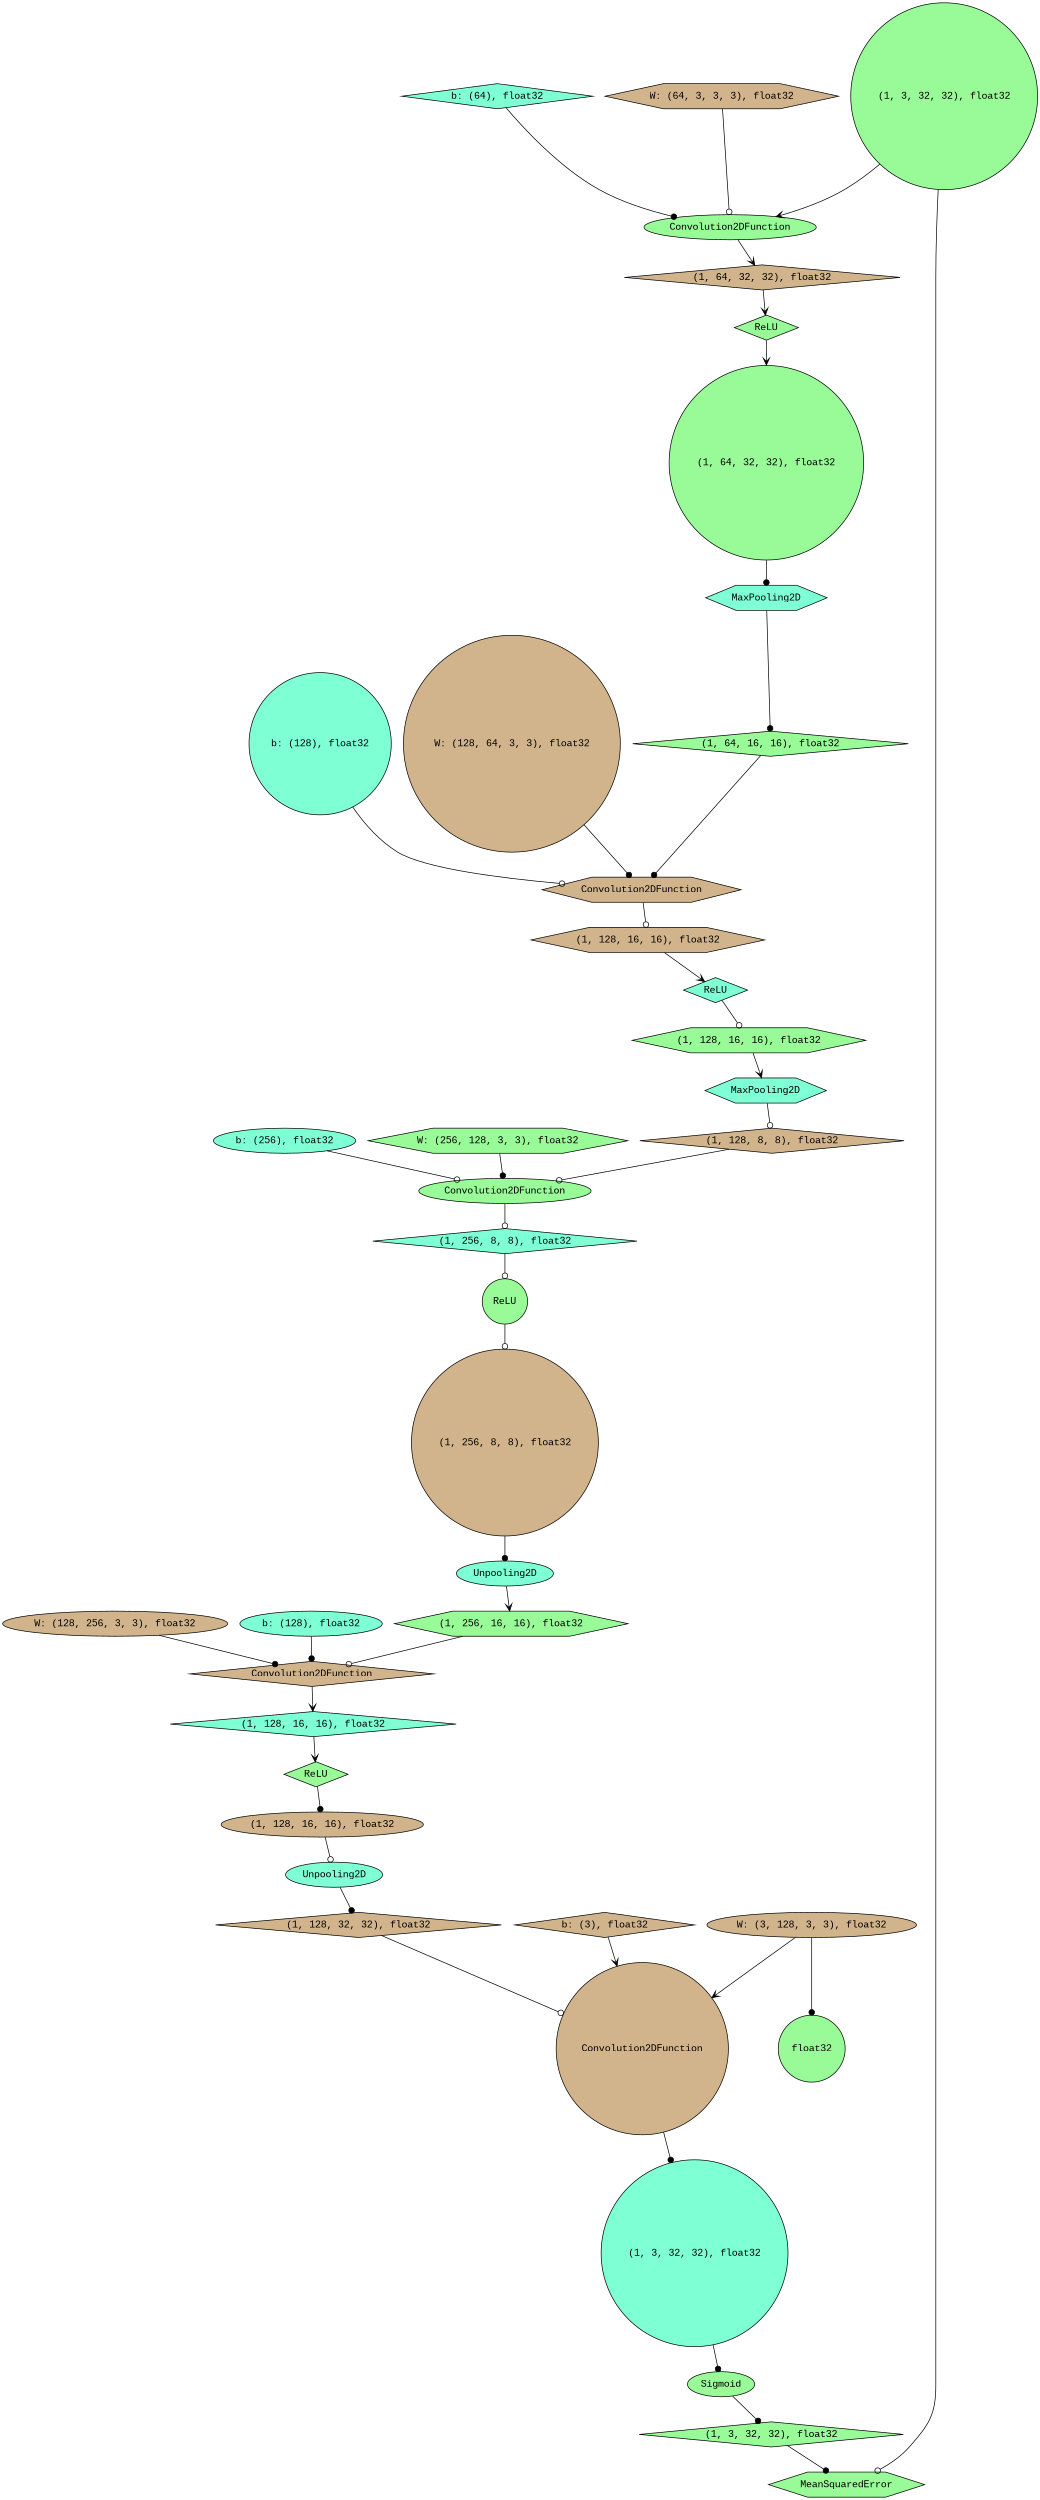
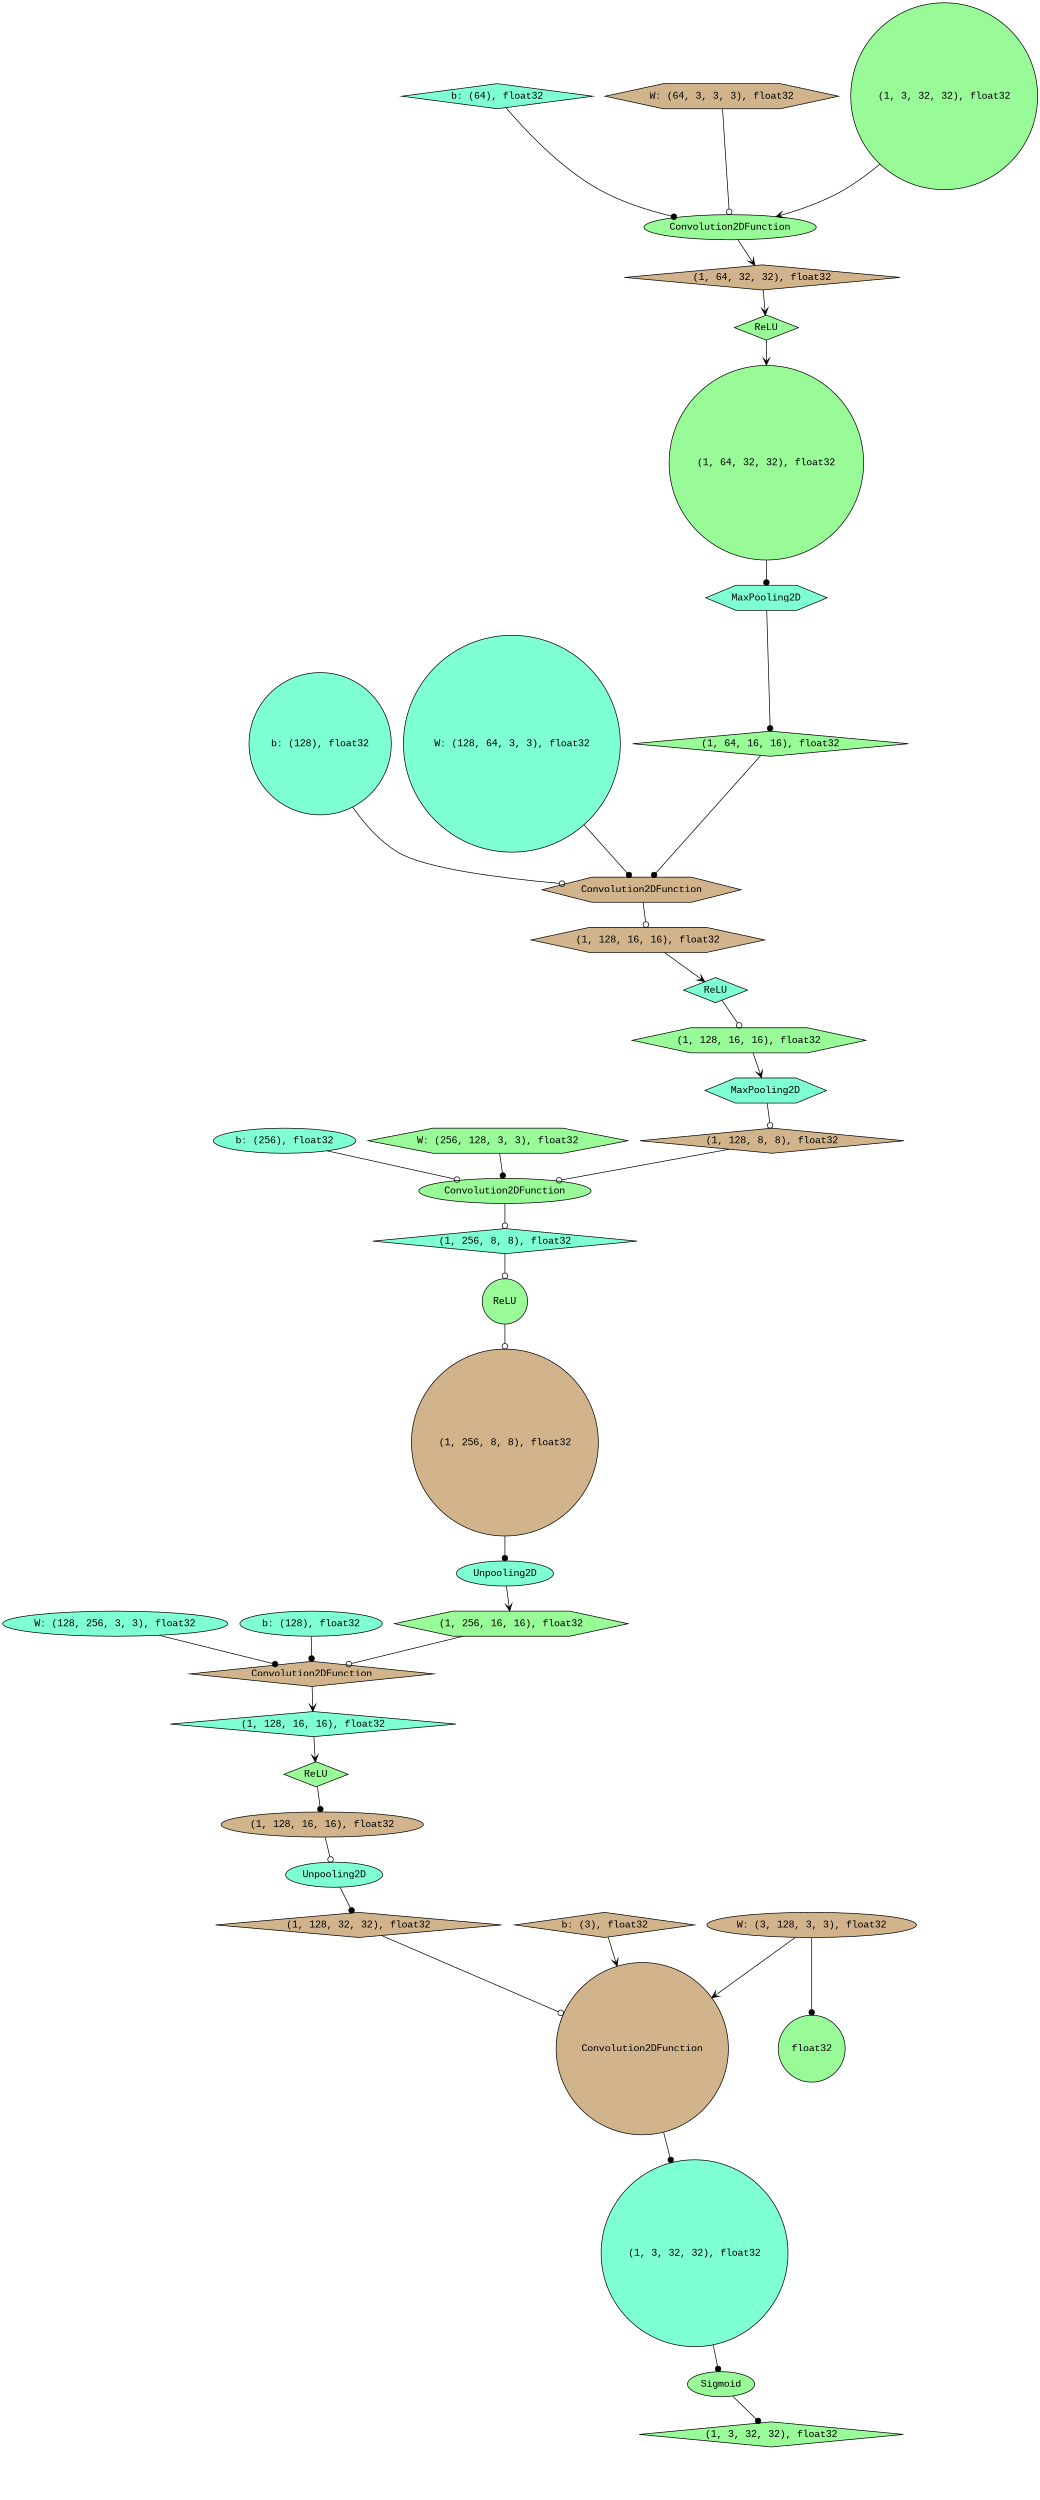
(512, 744) -> (512, 744)
(115, 1624) -> (115, 1624)
(847, 2485) -> none
